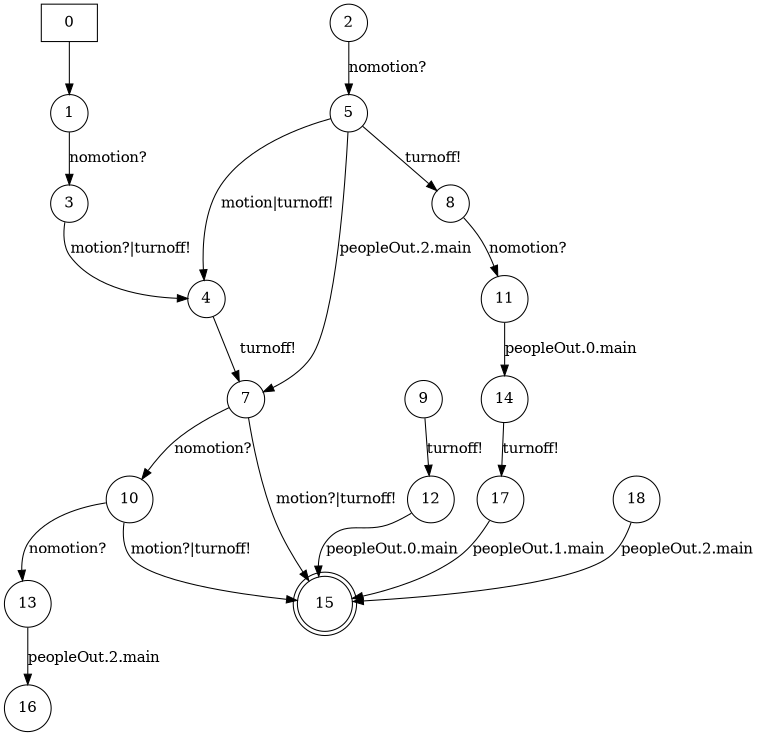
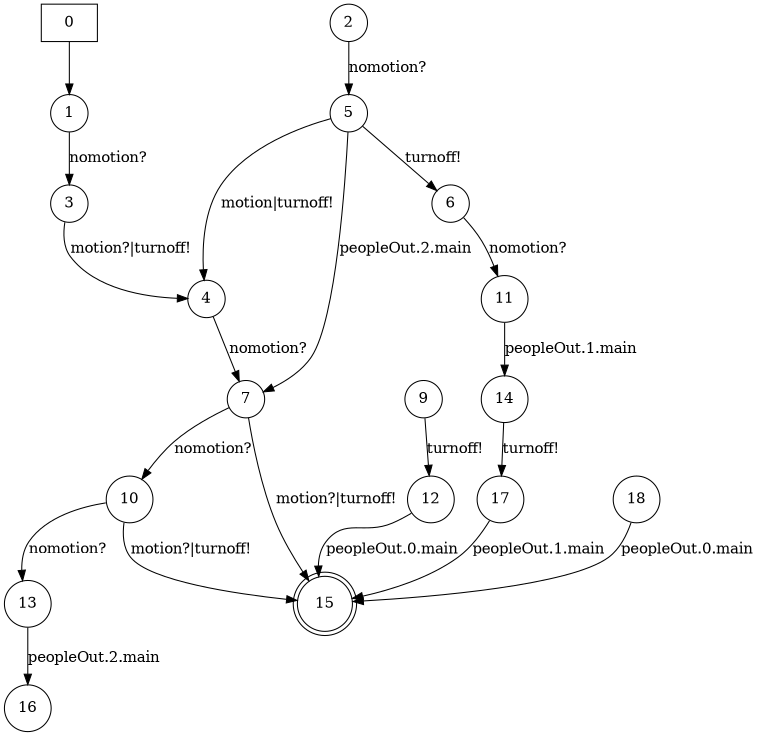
(451, 204) -> (451, 204)
(268, 349) -> (268, 349)
(571, 349) -> (571, 349)
(687, 550) -> (687, 550)
